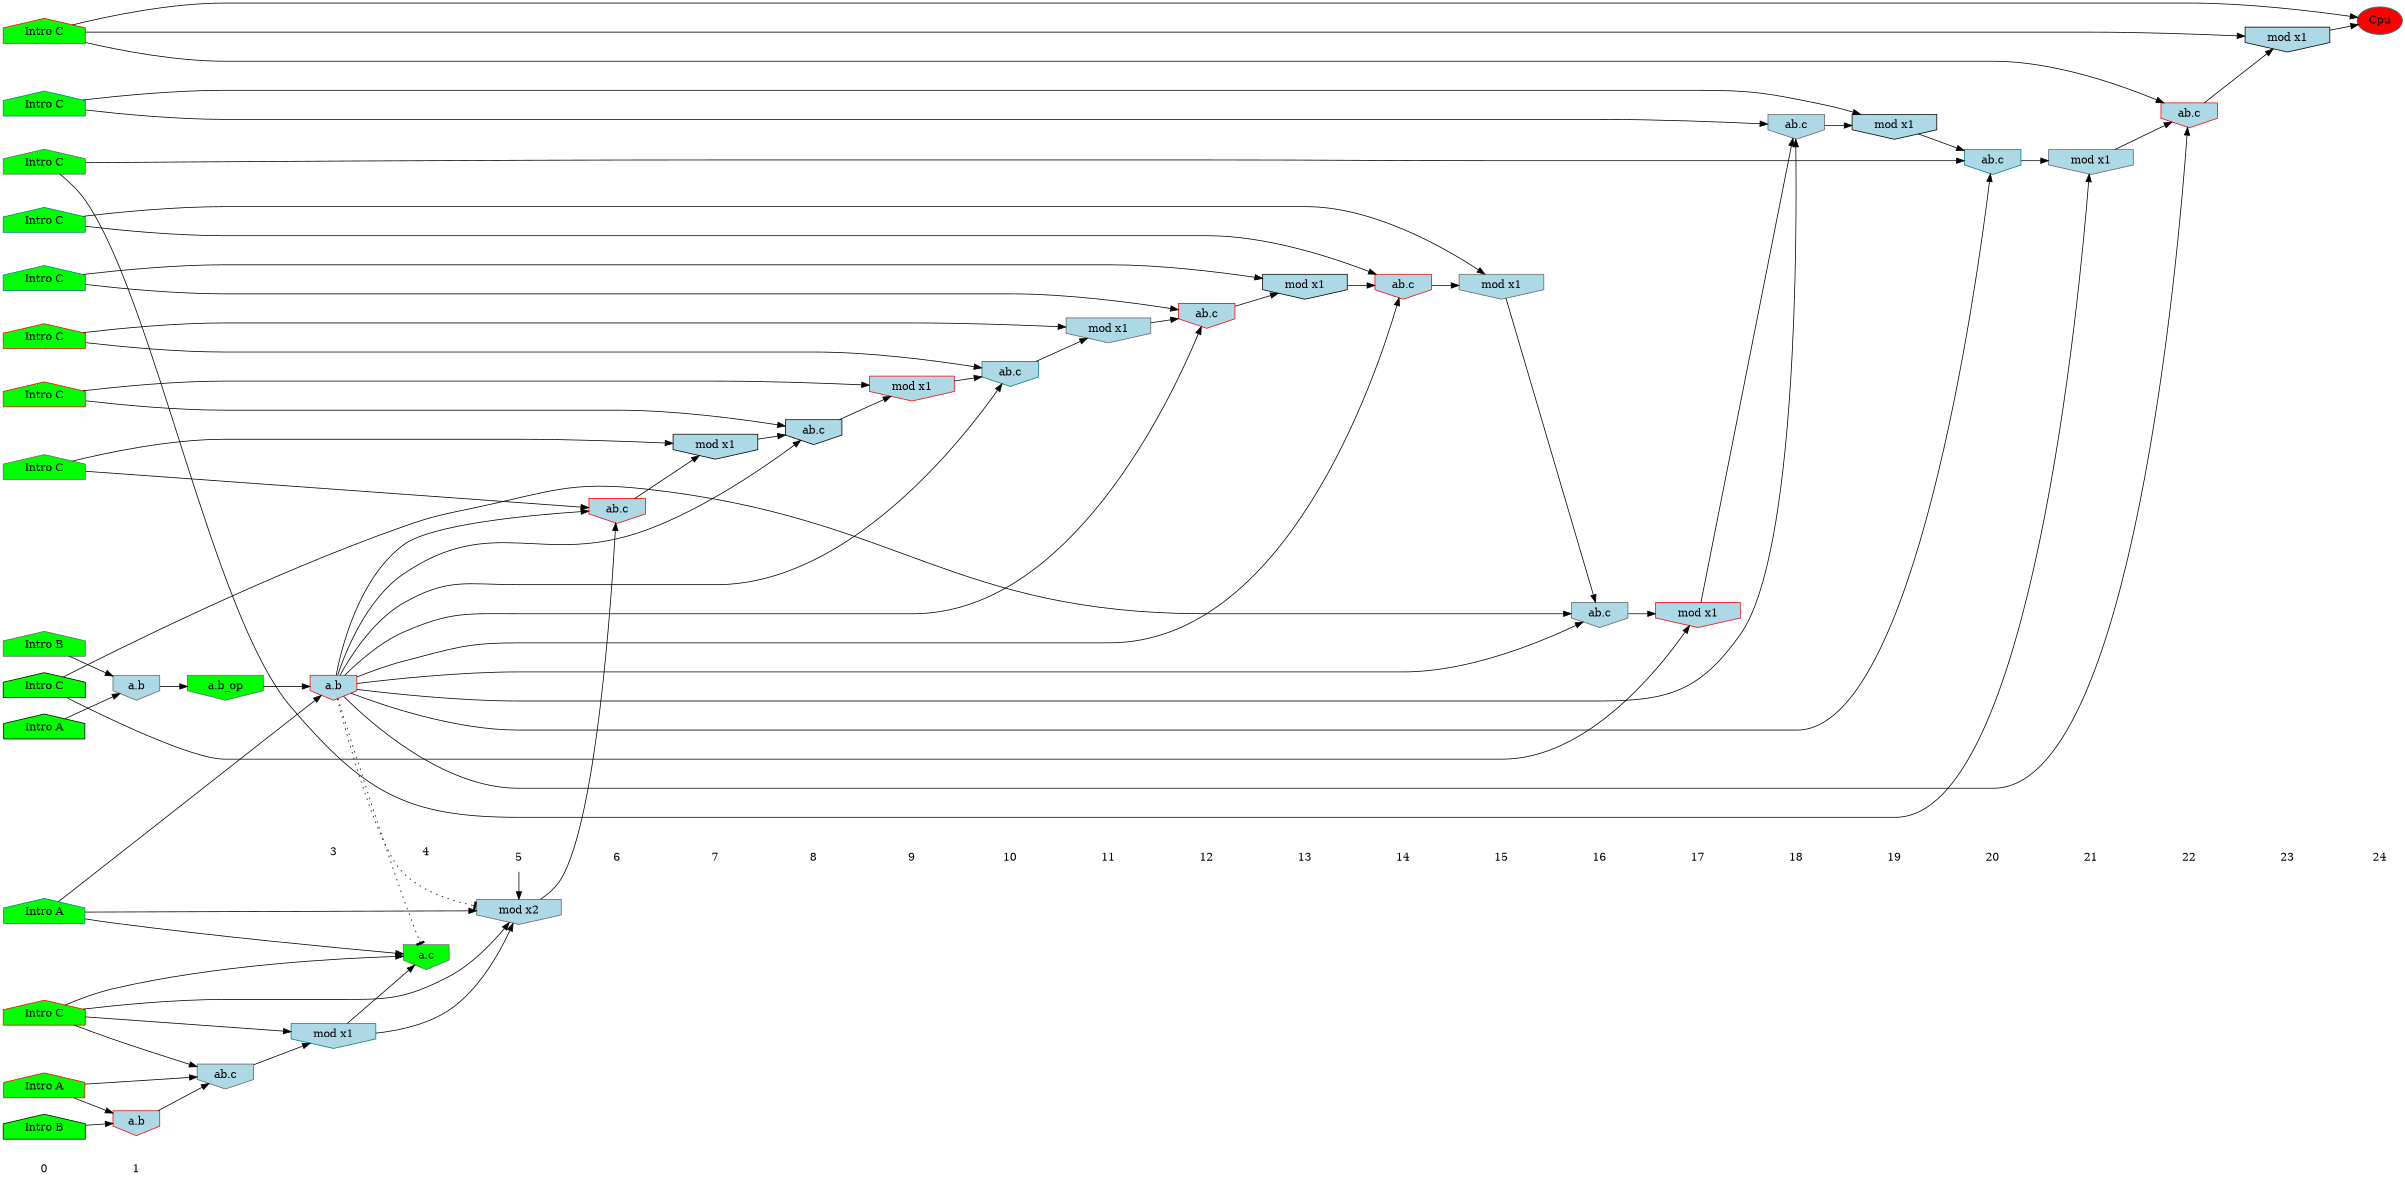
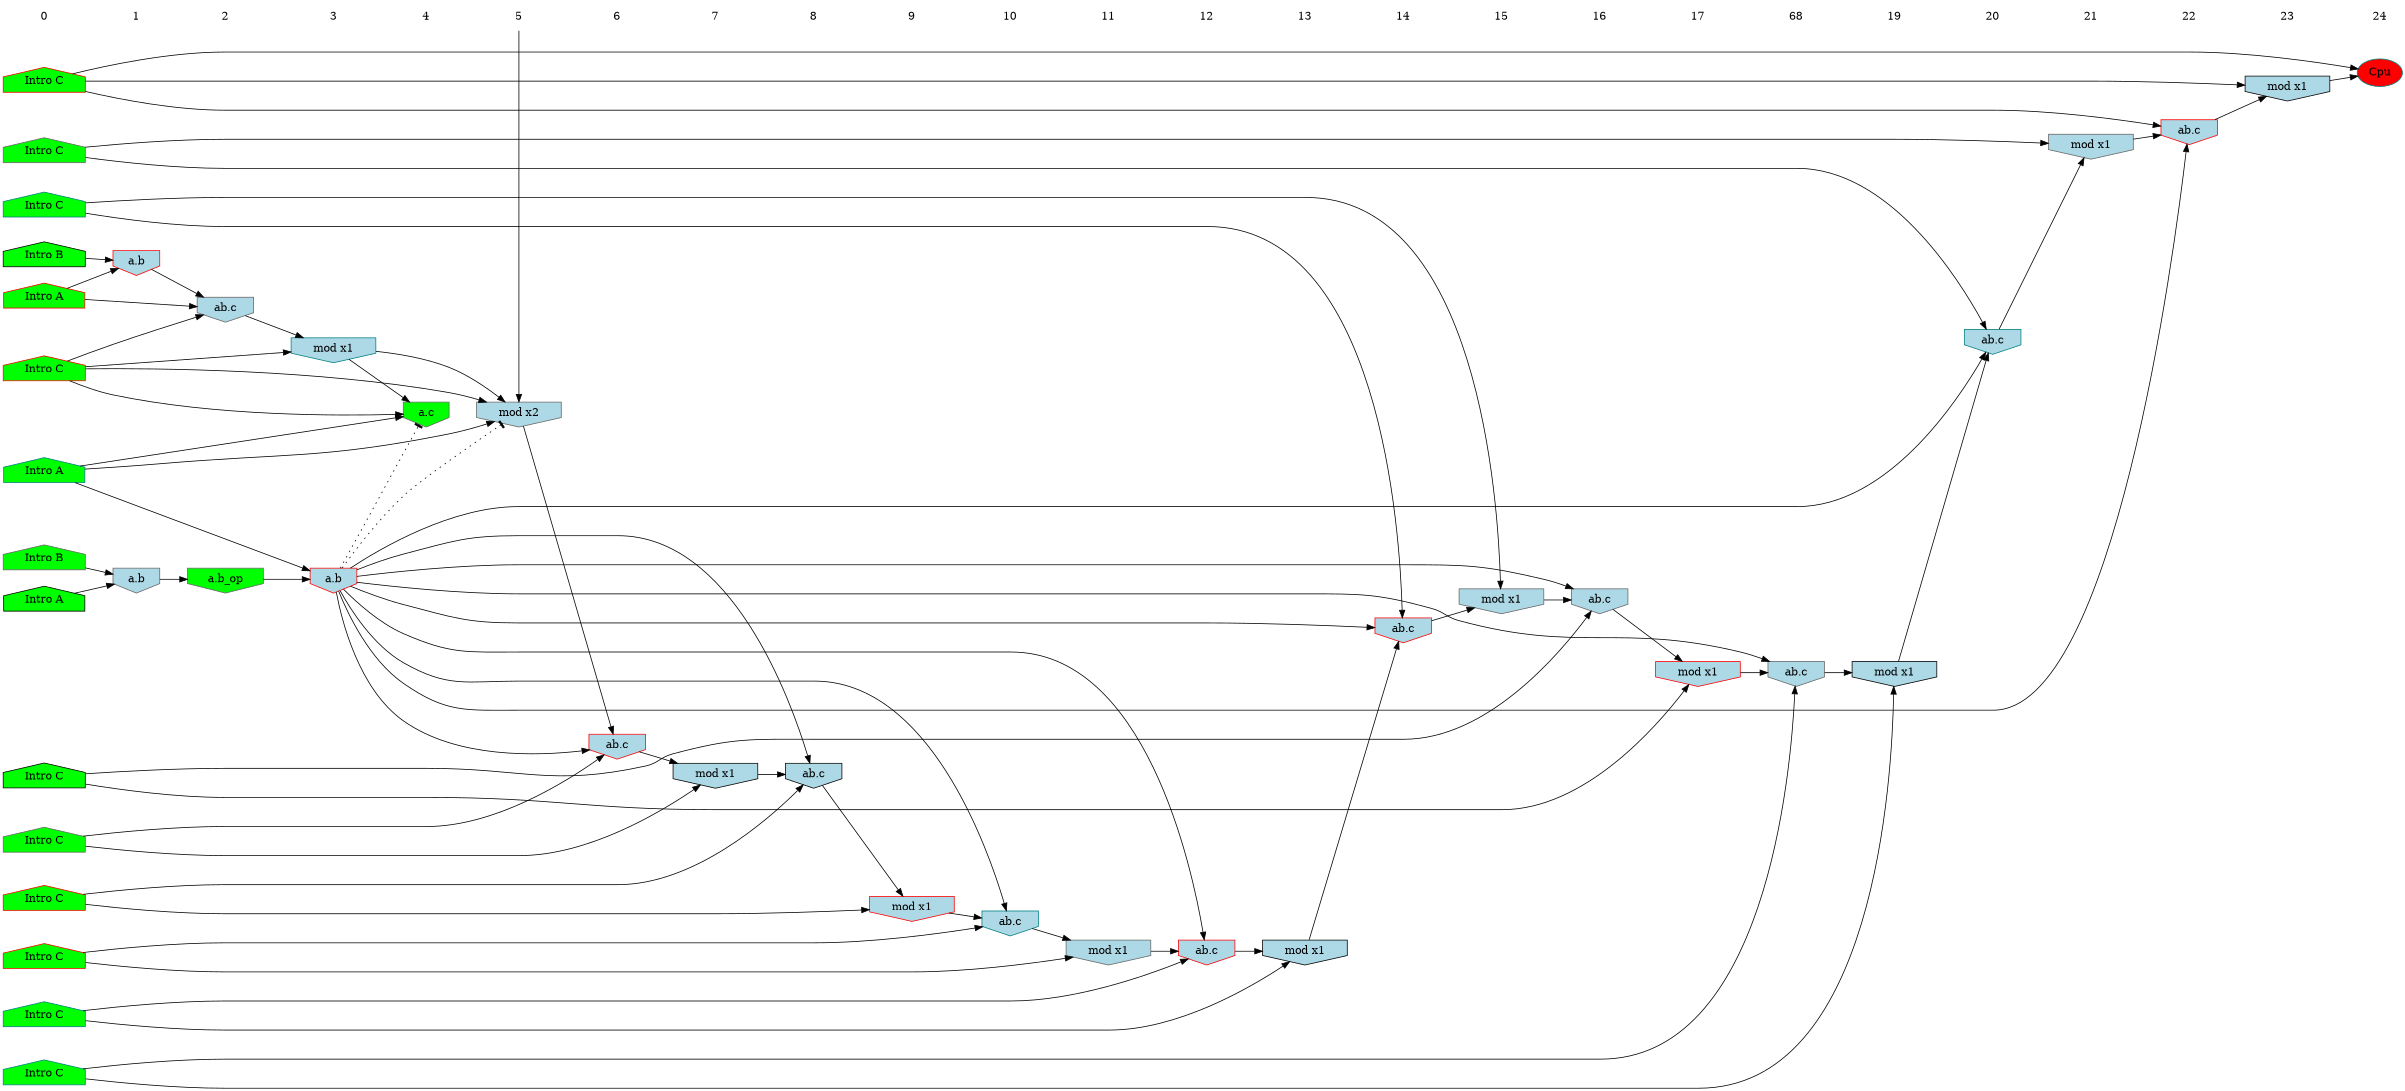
none -> (225, 17)
(1796, 858) -> (1796, 17)
